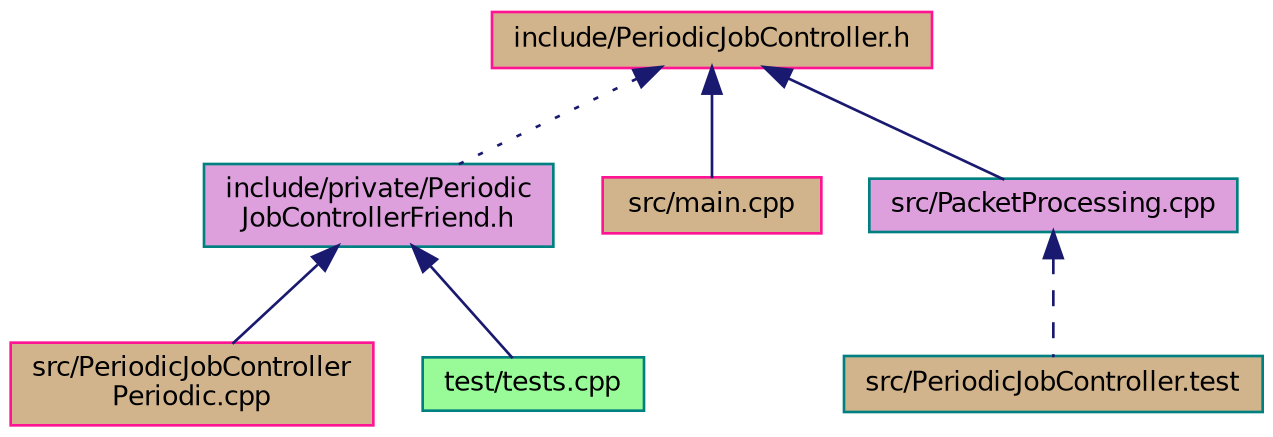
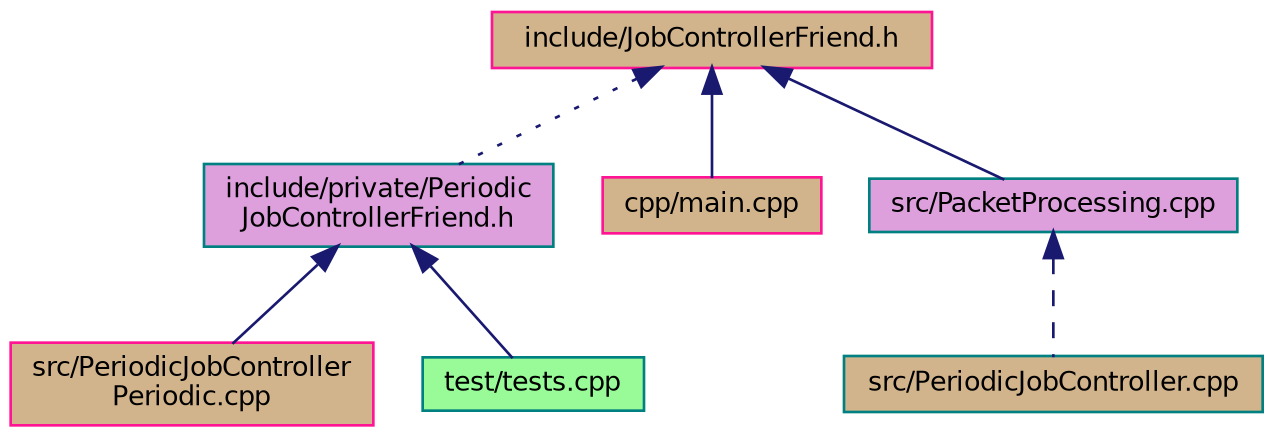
(712, 40) -> (712, 40)
(712, 205) -> (712, 205)
(1053, 384) -> (1053, 384)
